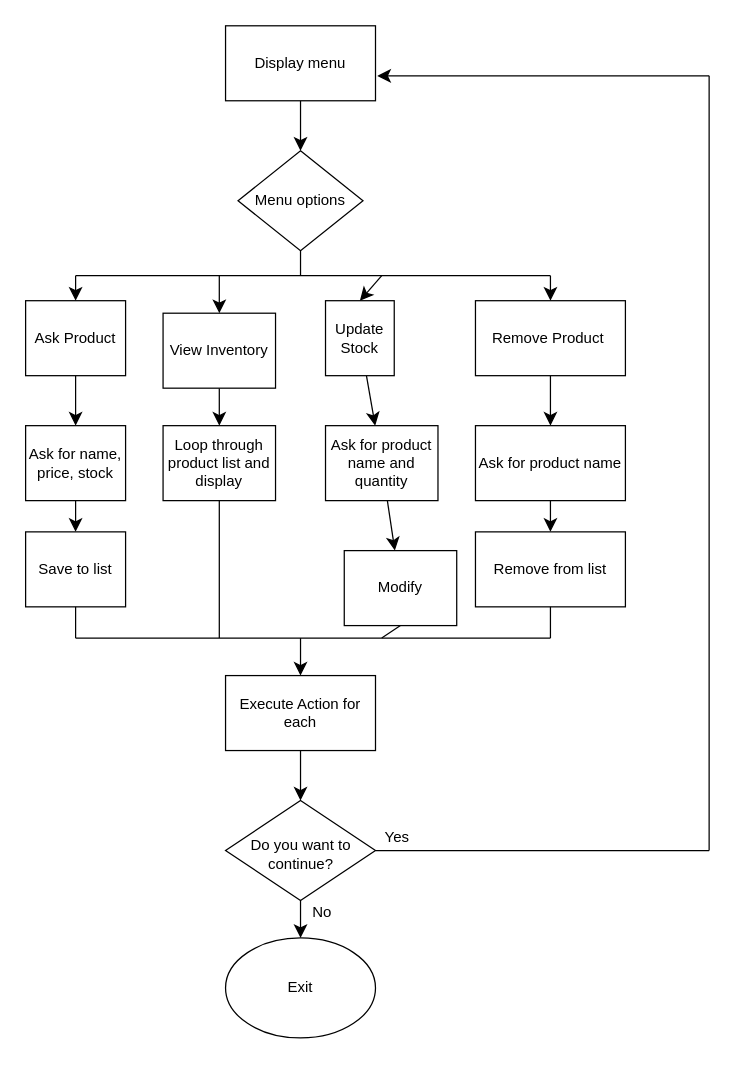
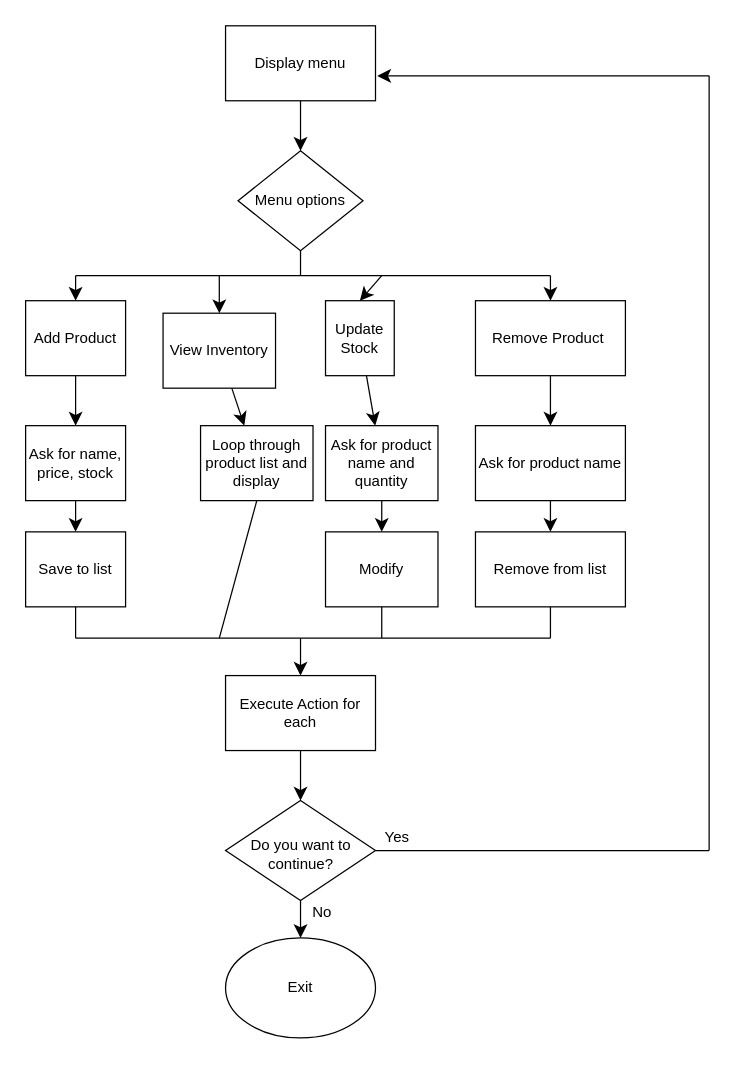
(76, 338) -> (76, 338)
(219, 463) -> (257, 463)
(401, 588) -> (382, 569)
